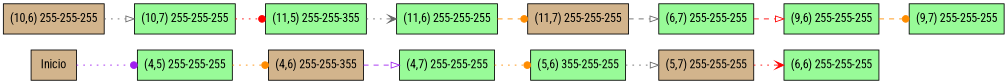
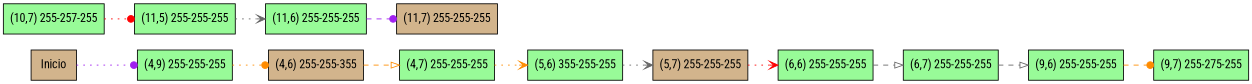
(54, 19) -> none
(185, 19) -> (54, 19)
(316, 19) -> (185, 19)
(509, 19) -> (378, 19)
(639, 19) -> (884, 65)
(765, 19) -> (1009, 65)
(957, 19) -> (1201, 65)
(185, 65) -> (185, 65)
(377, 65) -> (377, 65)
(509, 65) -> (507, 65)
(638, 65) -> (634, 65)
